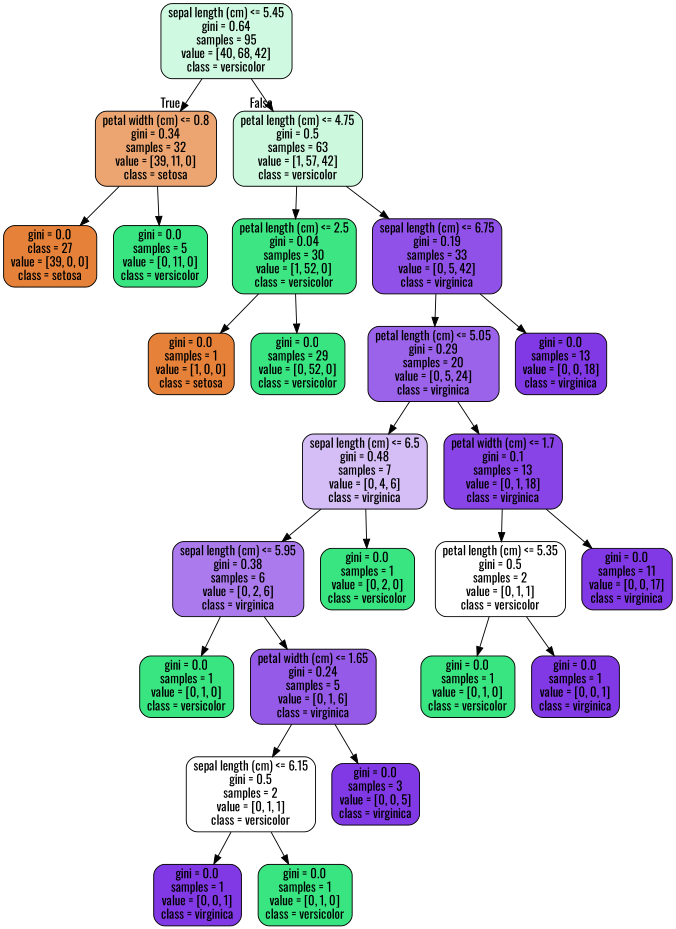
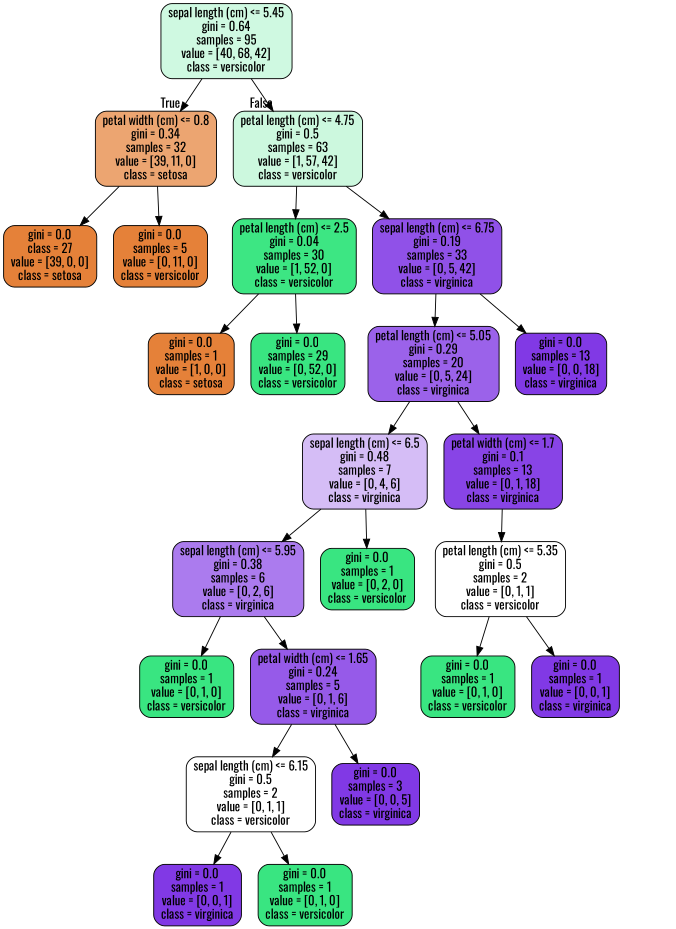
(160, 256) -> (160, 256)
(627, 579) -> none
